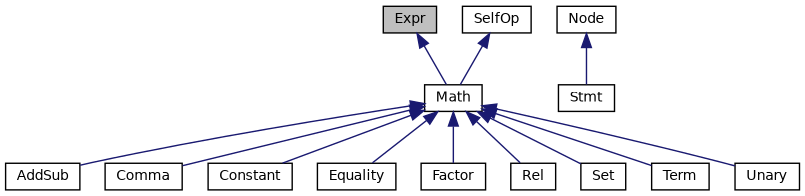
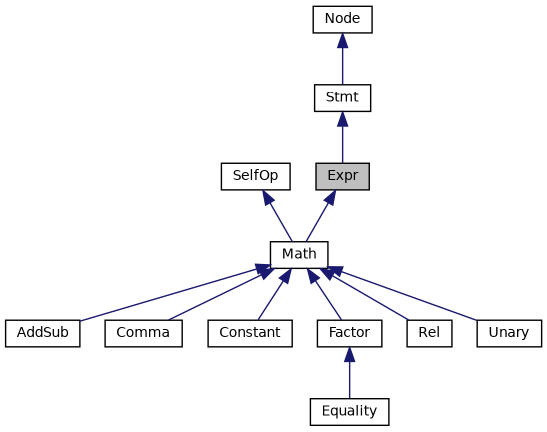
(400, 142) -> (350, 380)
none -> (343, 145)
(603, 177) -> none
(680, 177) -> none
